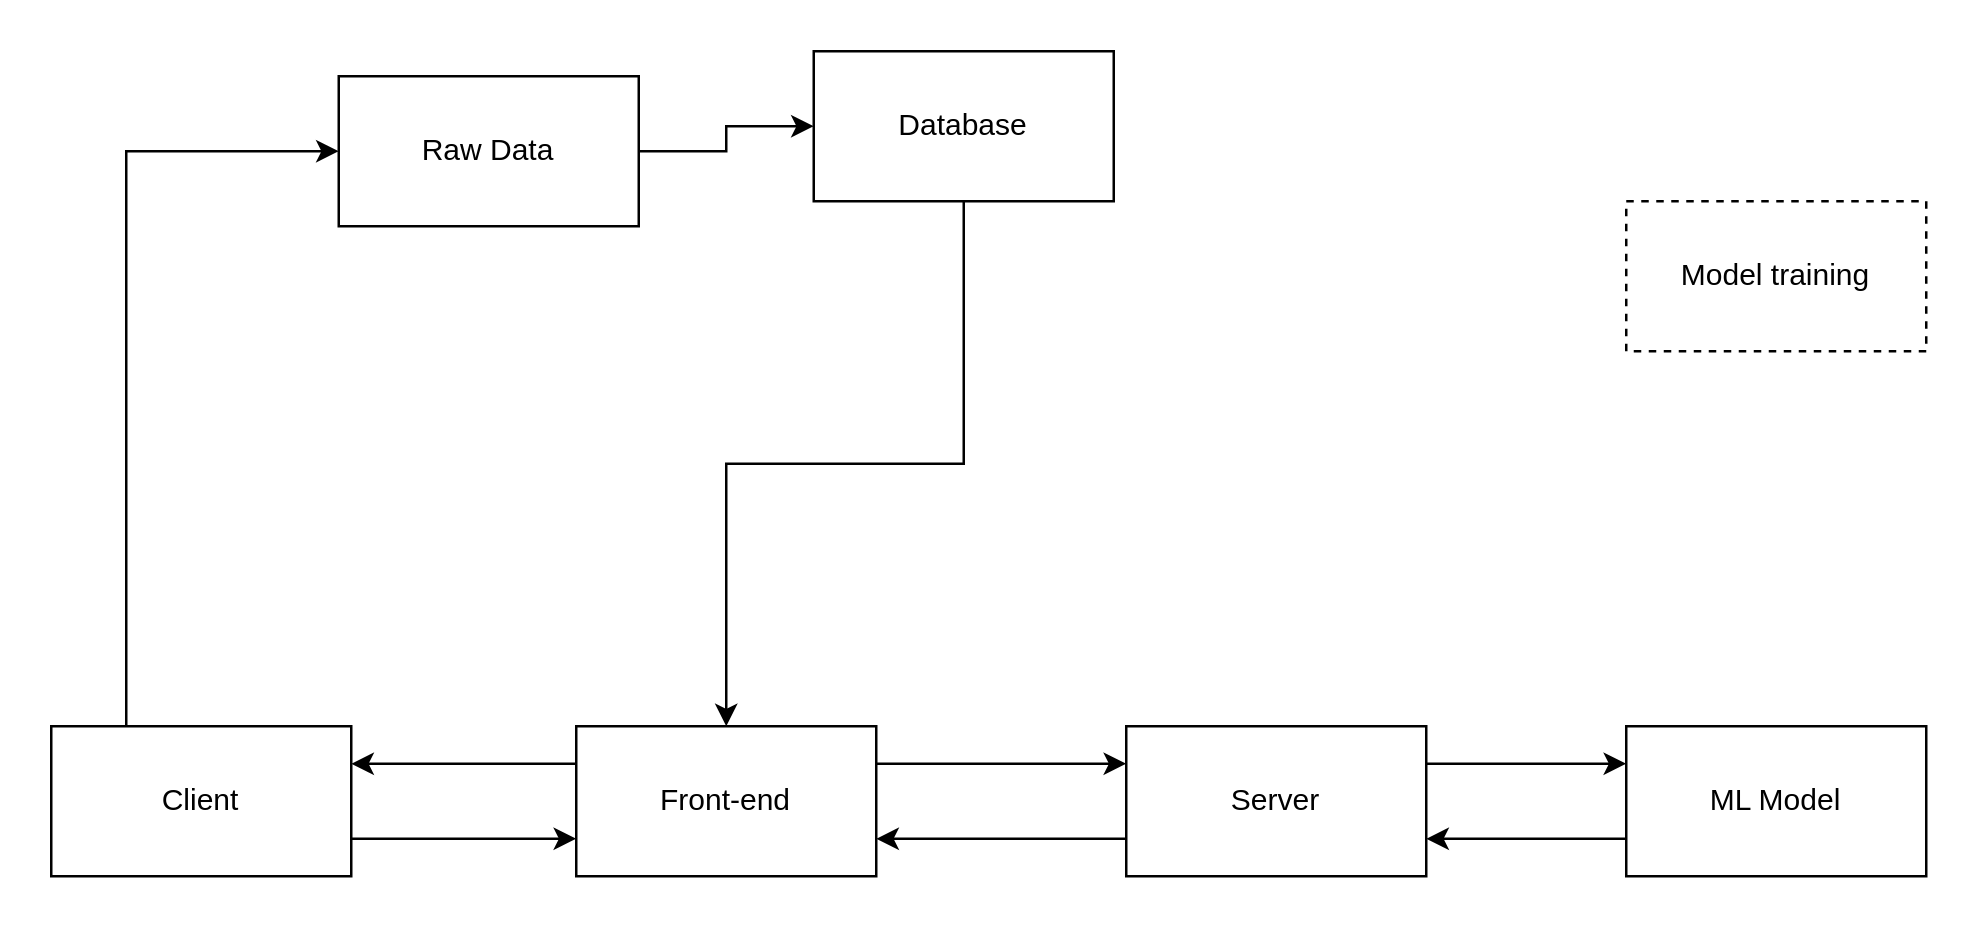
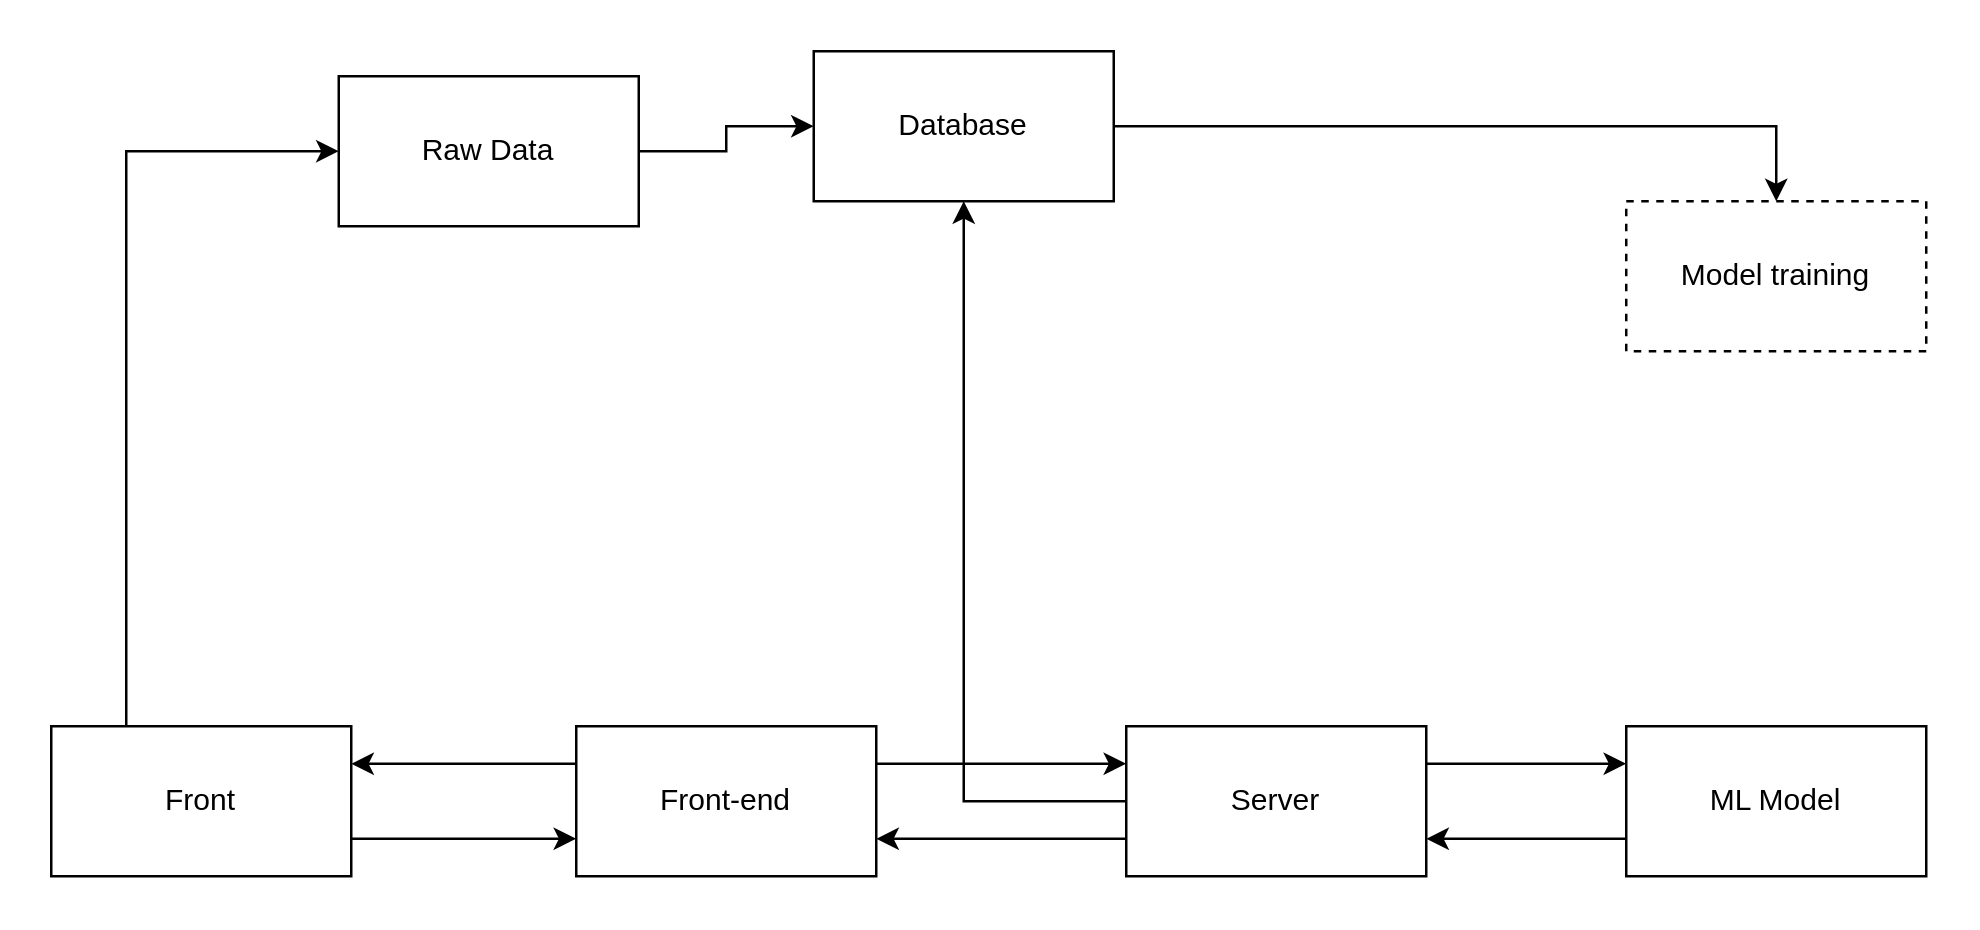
(726, 471) -> (1474, 126)
none -> (964, 612)
(201, 801) -> (201, 801)
